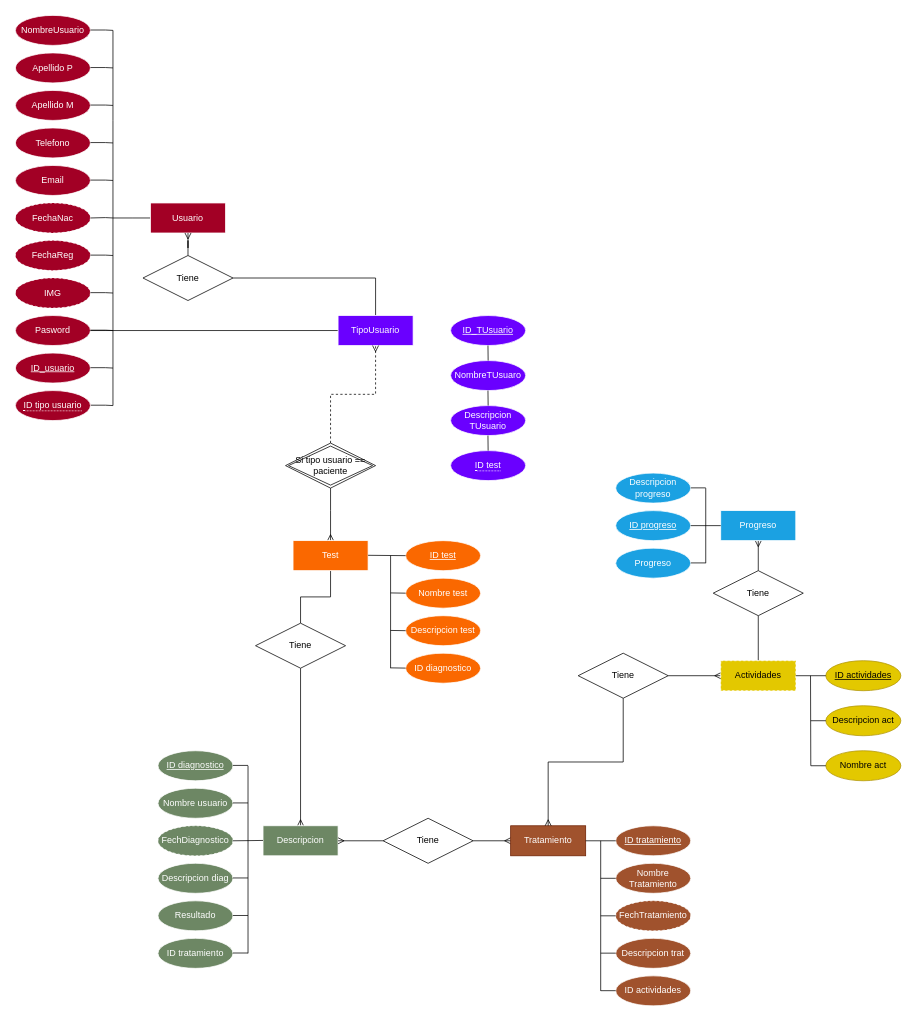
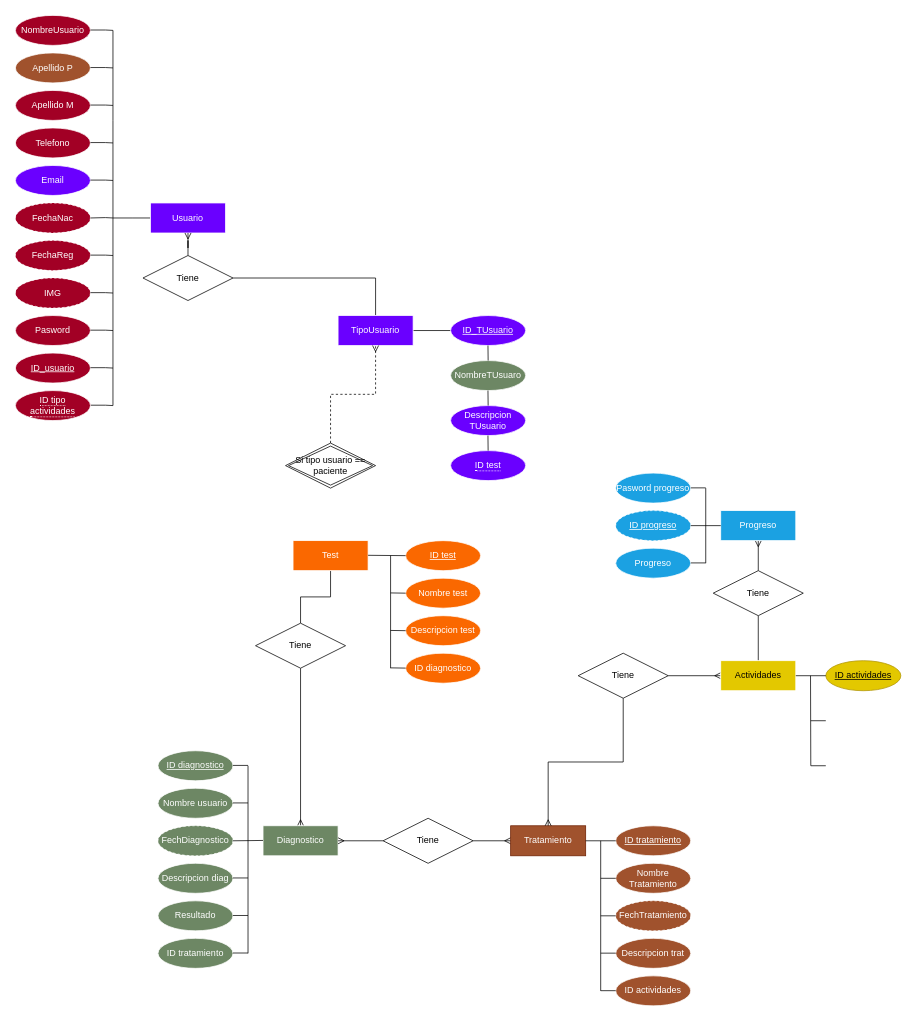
(53, 68) -> (53, 68)
(53, 180) -> (53, 180)
(188, 218) -> (188, 218)
(227, 330) -> (431, 330)
(488, 375) -> (488, 375)
(53, 405) -> (53, 405)
(653, 488) -> (653, 488)
(330, 514) -> none
(653, 525) -> (653, 525)
(758, 675) -> (758, 675)
(863, 720) -> none
(863, 765) -> none
(300, 840) -> (300, 840)
